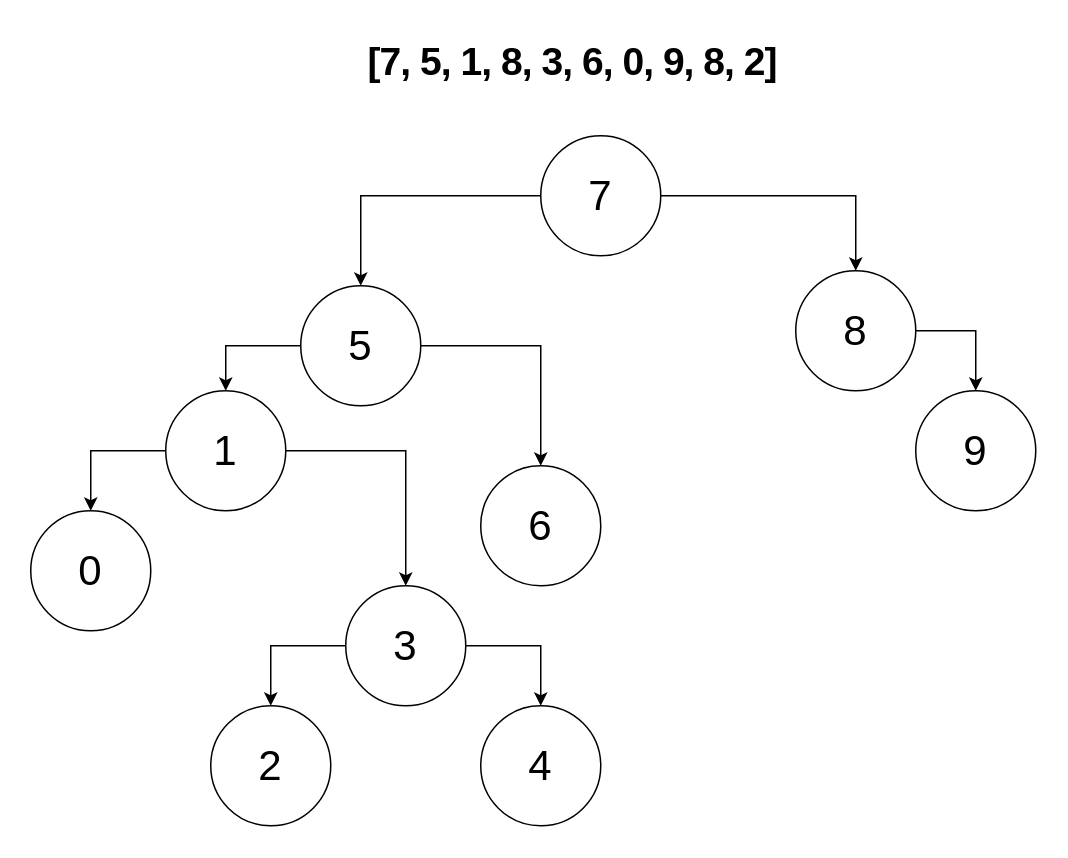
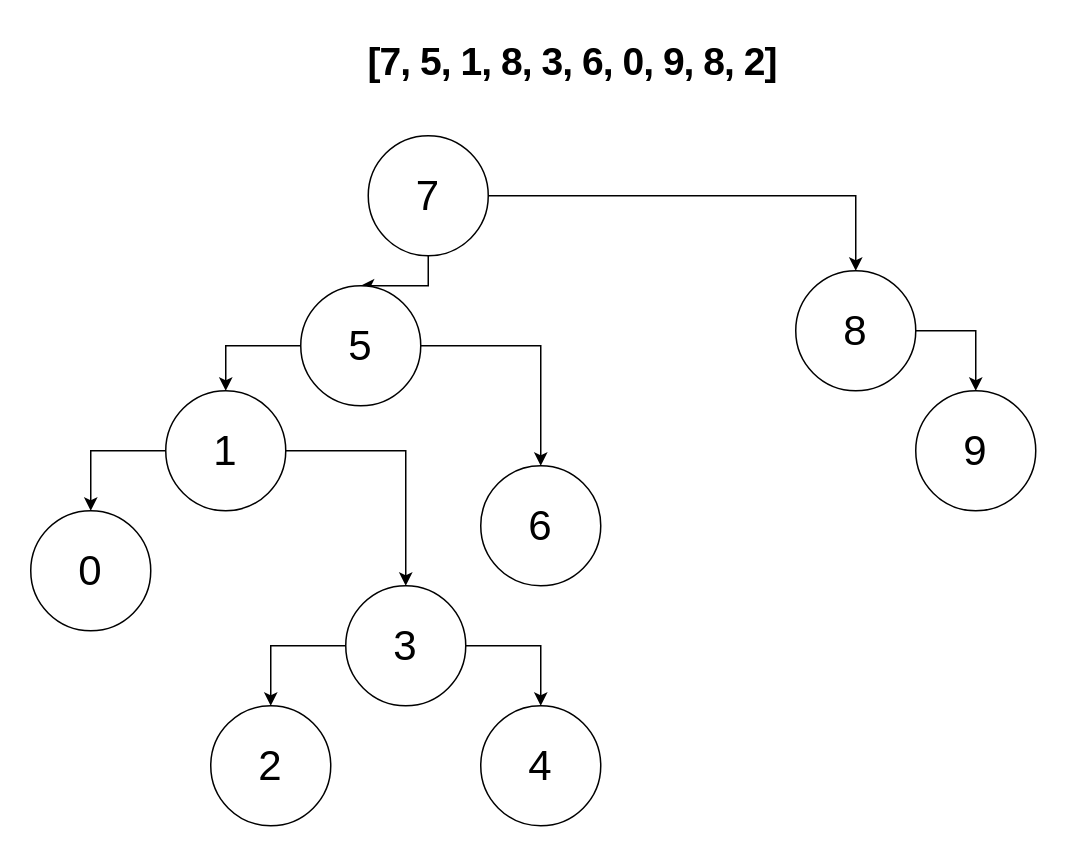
(601, 196) -> (428, 196)
